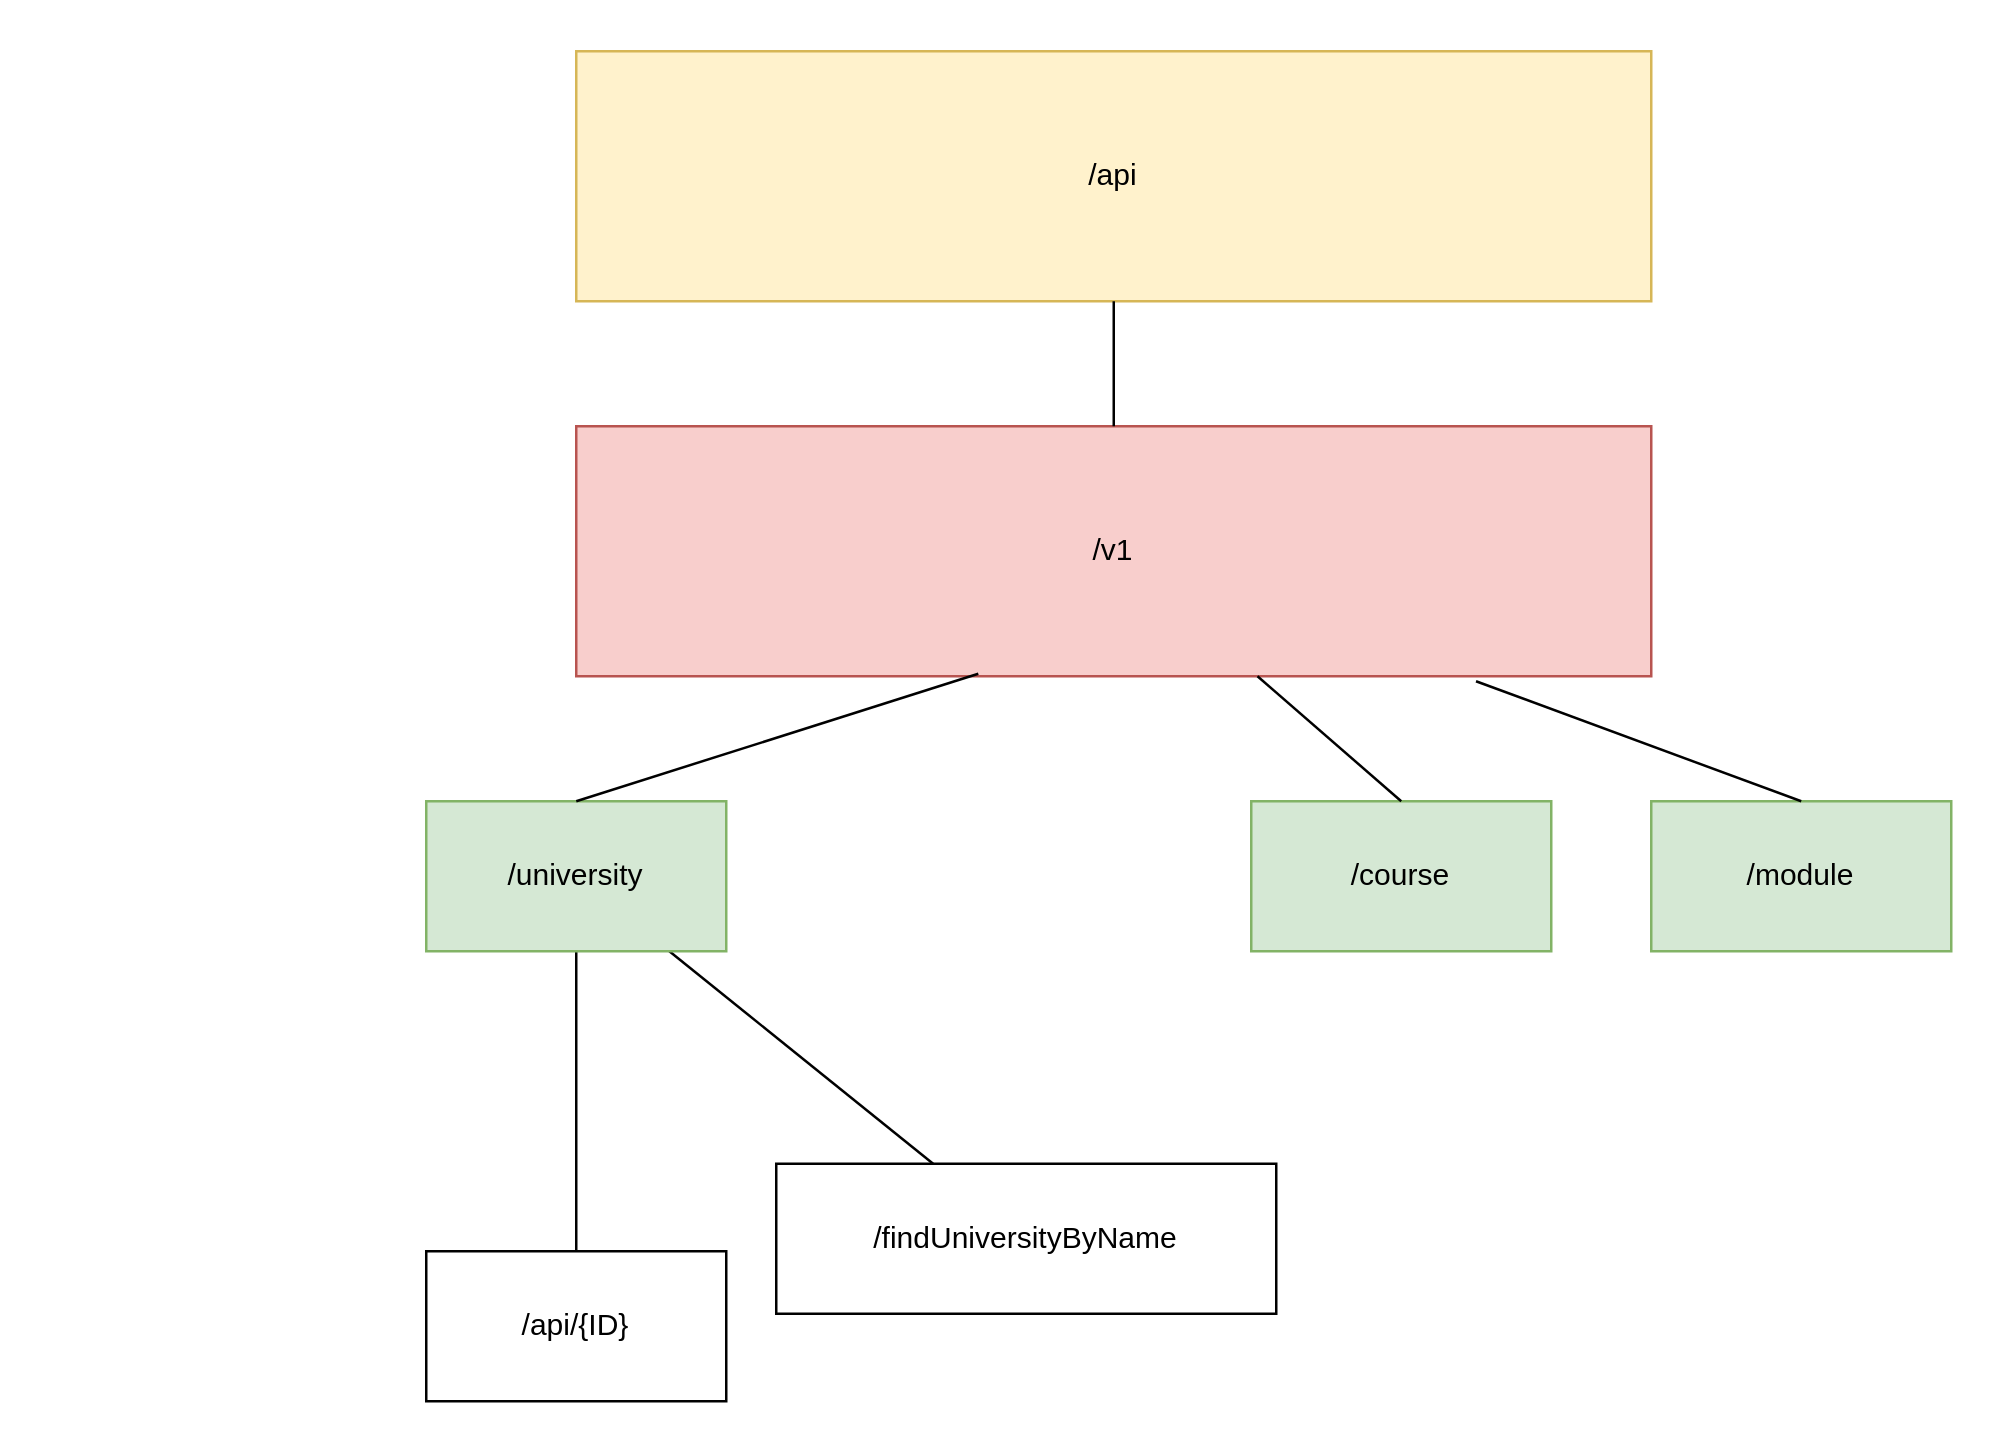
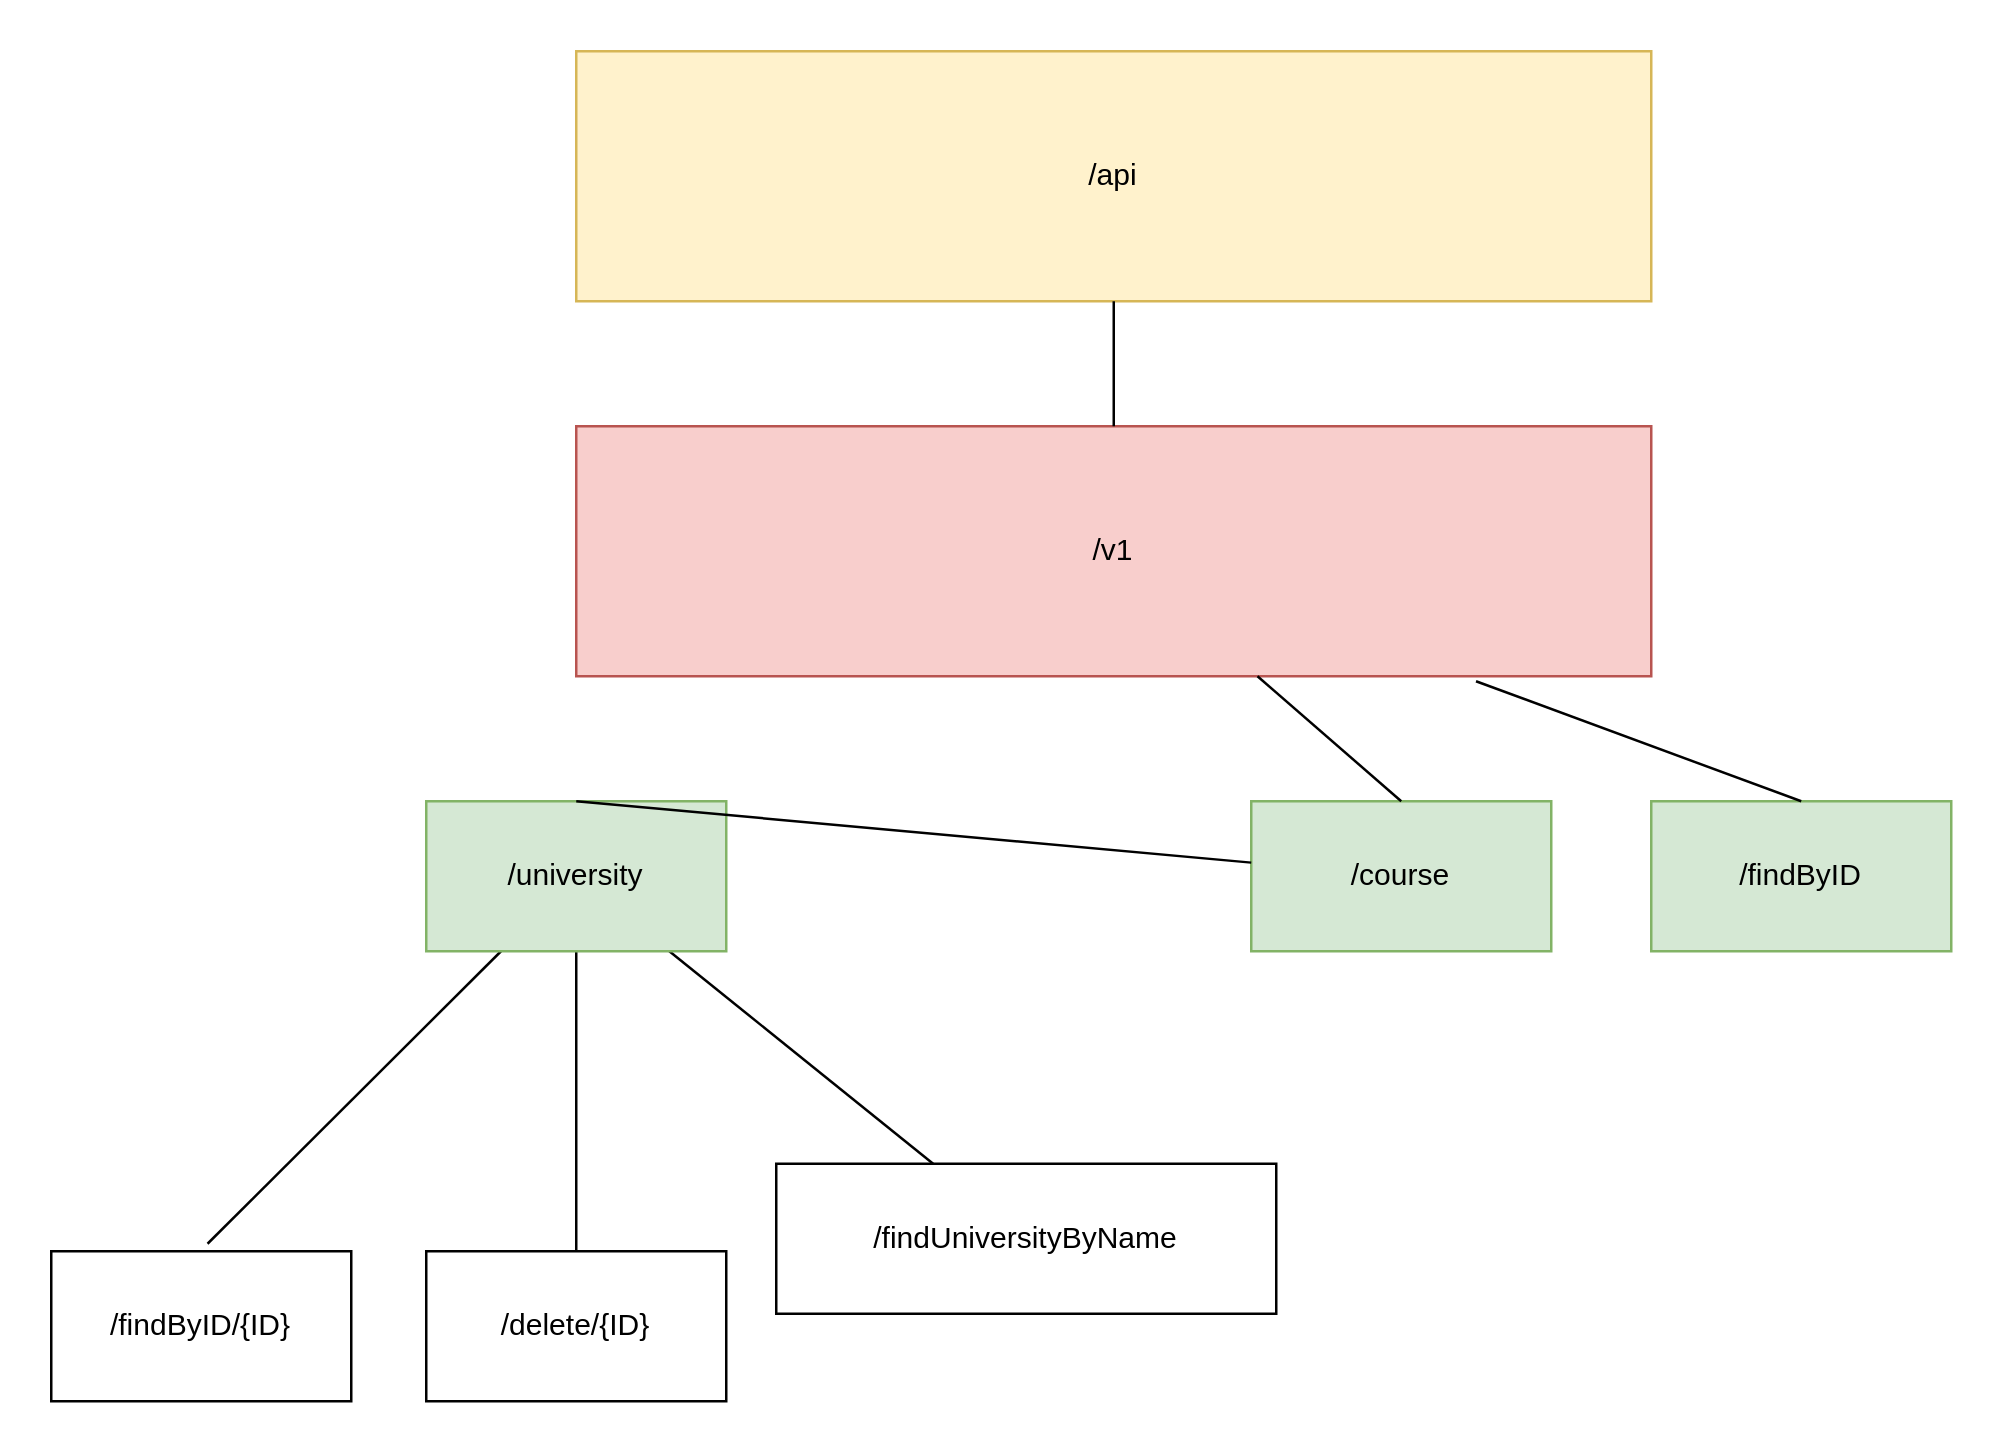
(777, 738) -> (913, 832)
(1801, 876) -> (1801, 876)
none -> (354, 1098)
none -> (201, 1326)
(576, 1326) -> (576, 1326)
